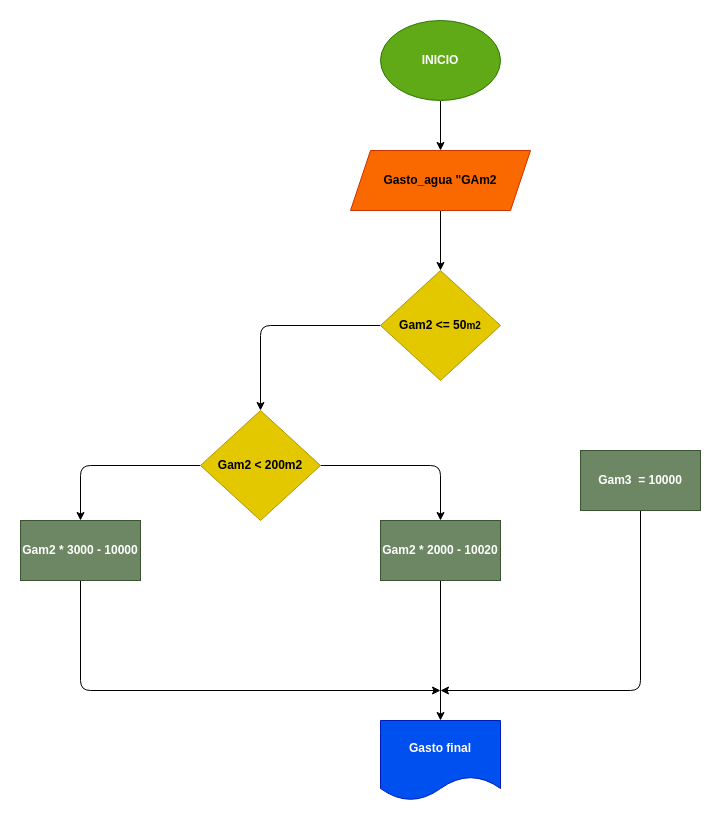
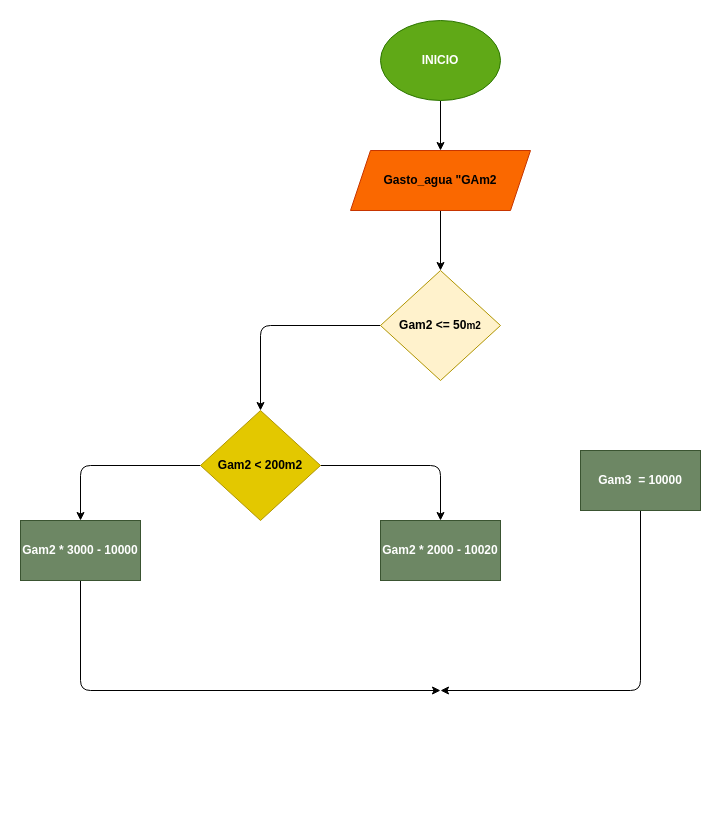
(441, 326) -> (441, 326)
(441, 647) -> none
(441, 761) -> none
